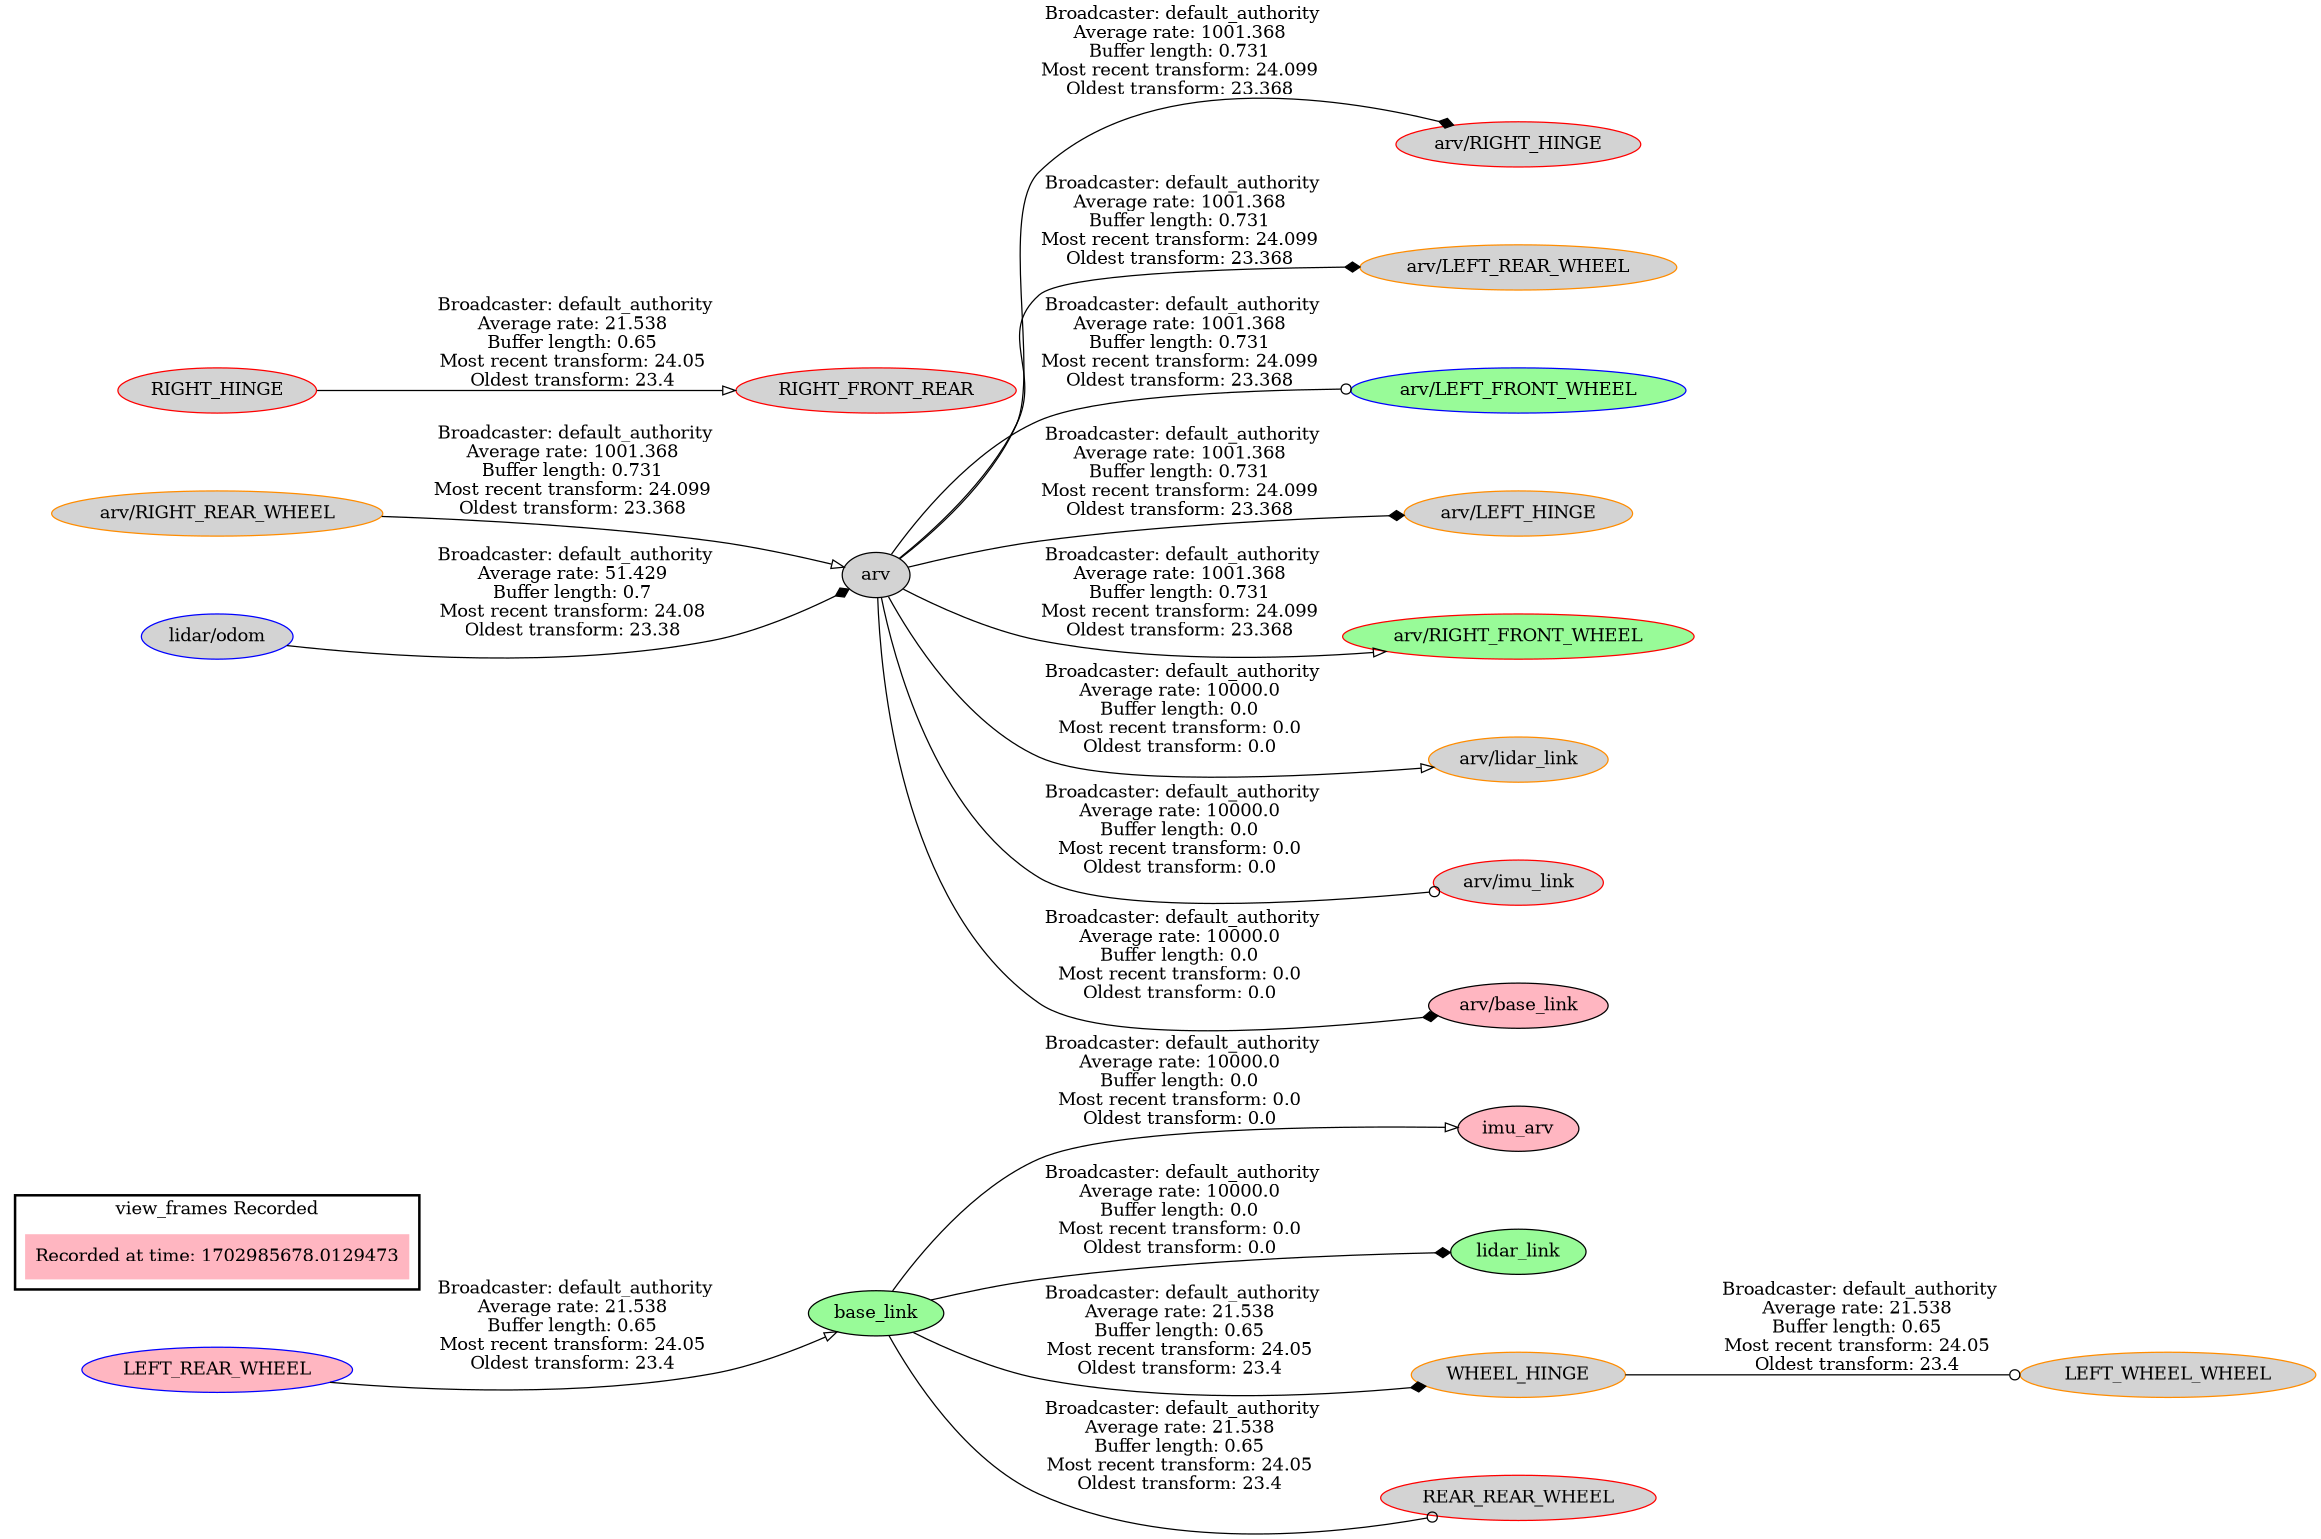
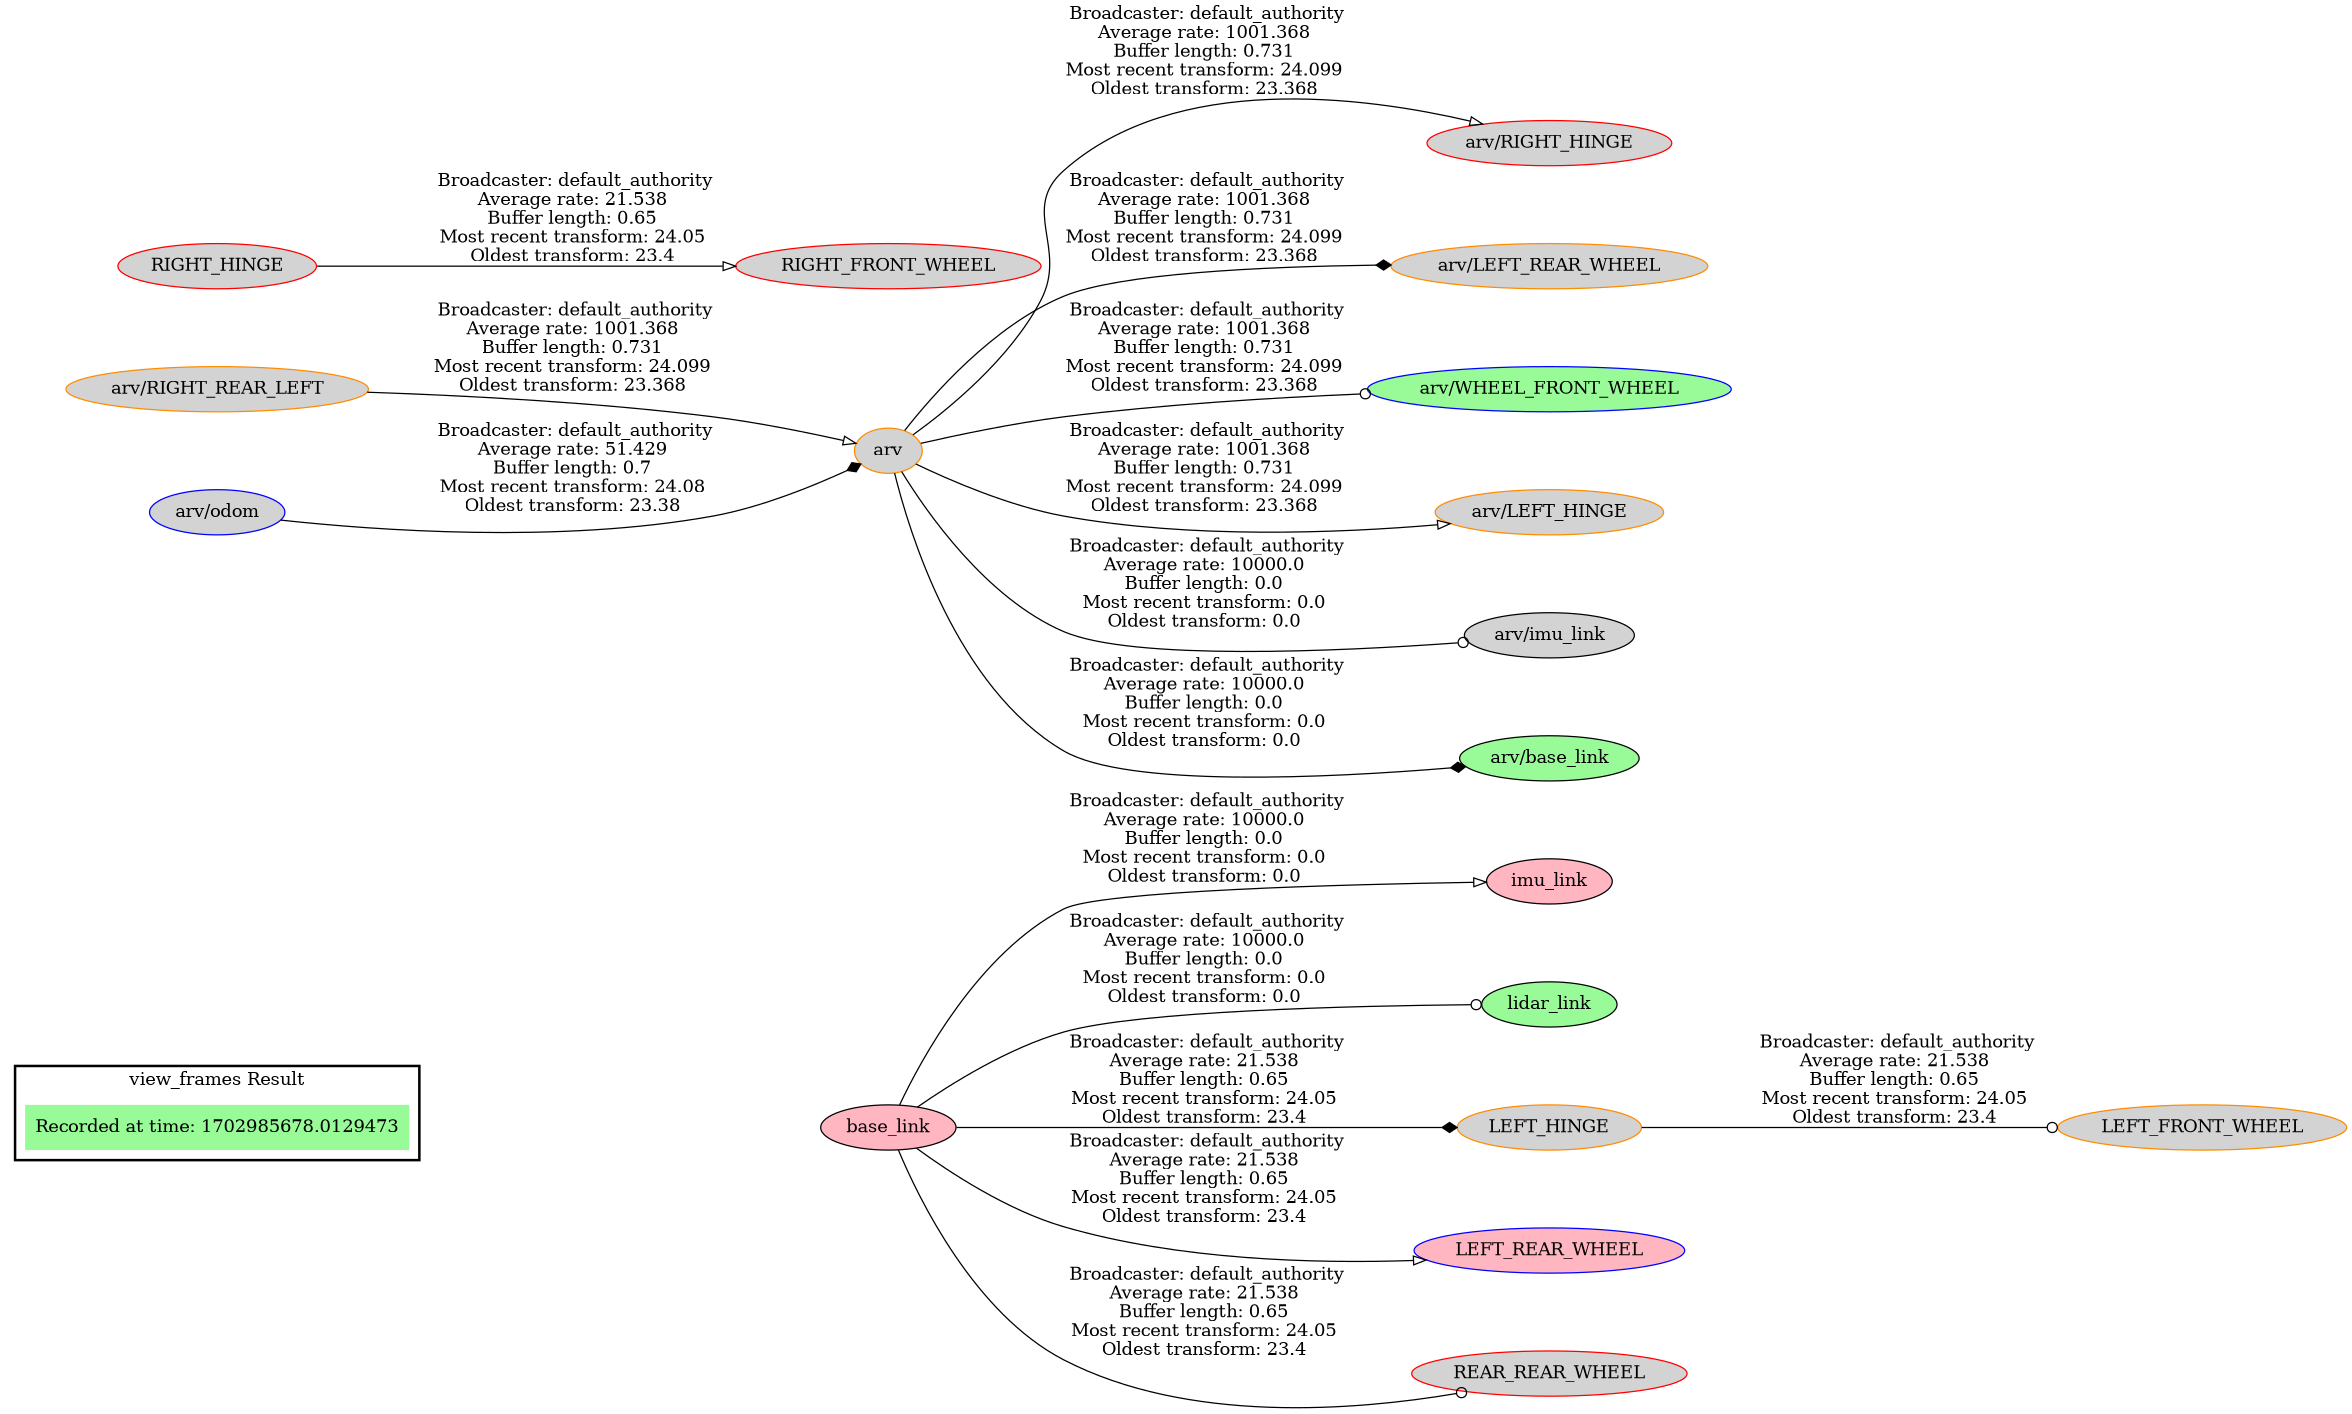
(1035, 179) -> (1105, 142)
(876, 390) -> (888, 266)
(1518, 390) -> (1549, 389)
(217, 513) -> (217, 389)
(1147, 529) -> (1172, 529)
(876, 575) -> (888, 451)
(217, 637) -> (217, 512)
(1518, 637) -> none
(1518, 760) -> none
(1518, 883) -> (1549, 635)
(1518, 1006) -> (1549, 758)
(1518, 1129) -> (1549, 881)
(217, 1210) -> (217, 1080)
(217, 1257) -> (217, 1127)
(1182, 1265) -> (1184, 1015)
(876, 1313) -> (888, 1127)
(1518, 1375) -> (1549, 1127)
(2168, 1375) -> (2202, 1127)
(581, 1388) -> (1154, 1247)
